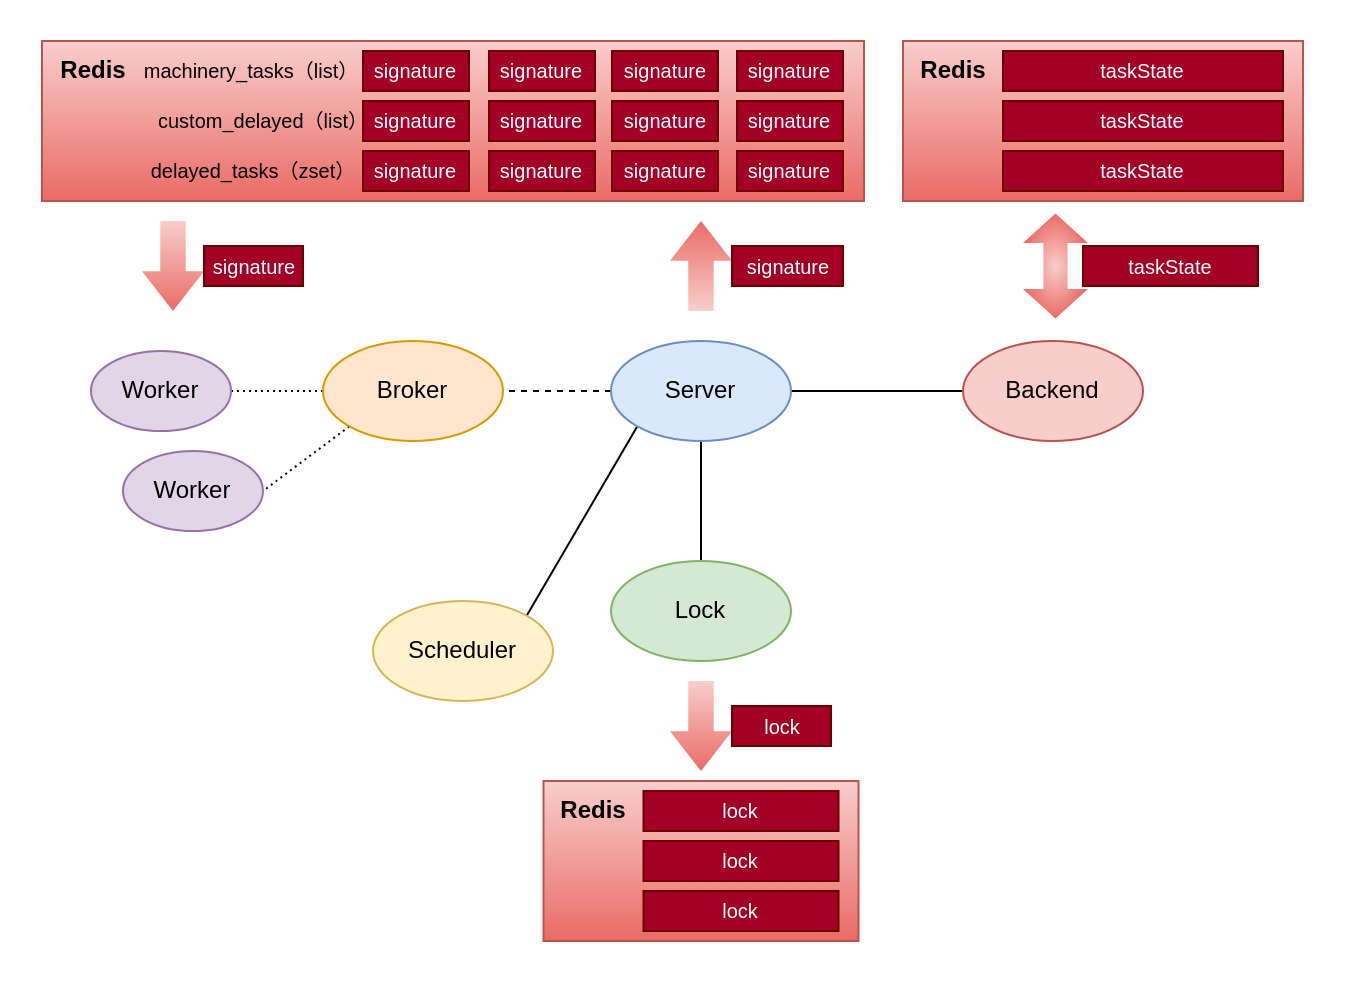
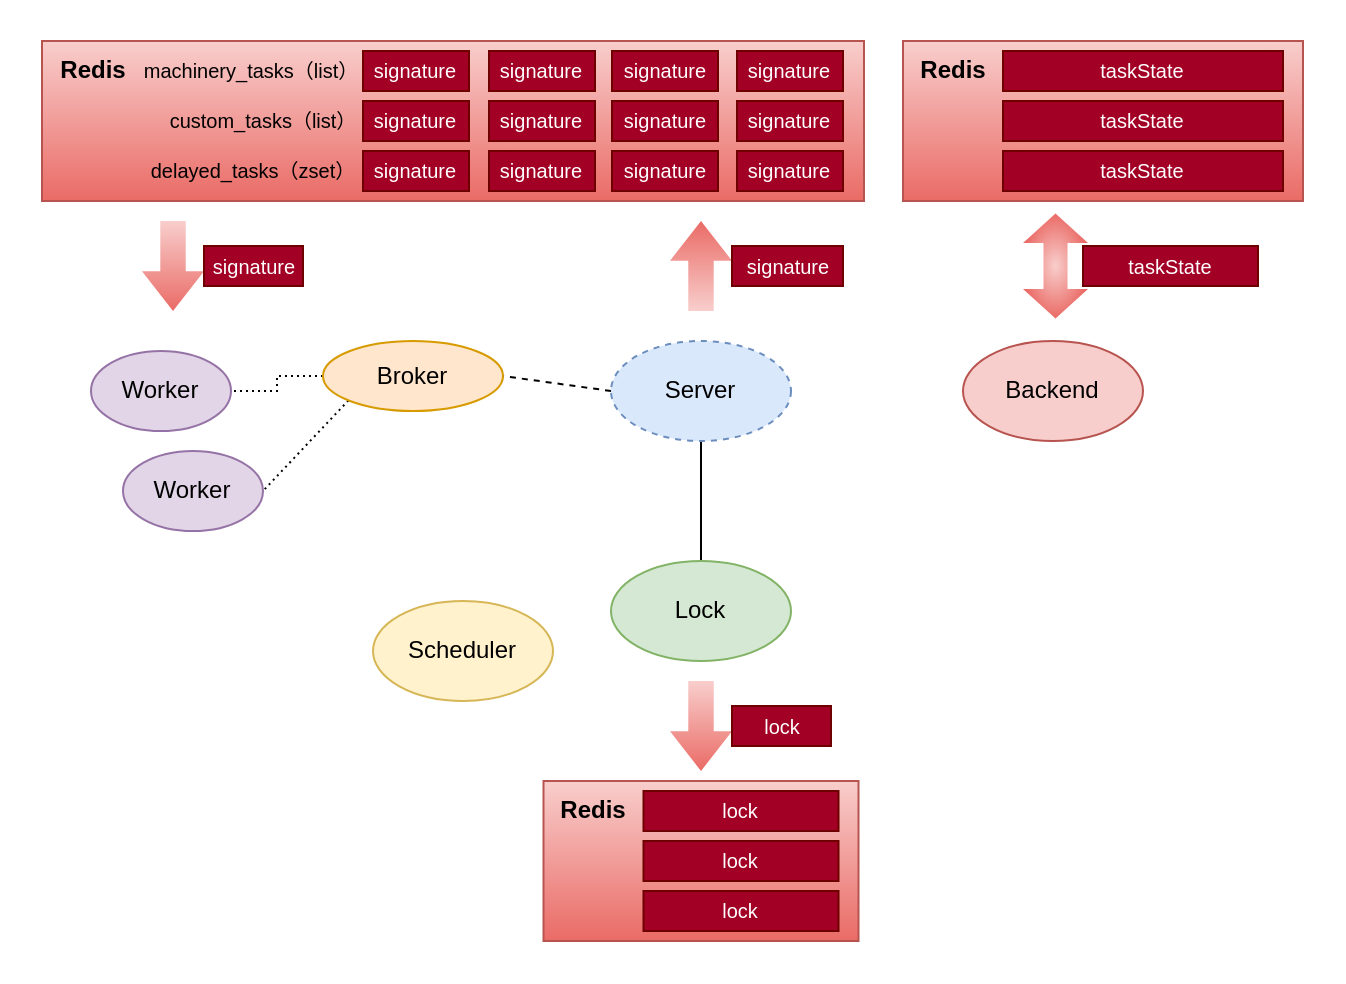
(264, 121) -> (264, 121)
(413, 391) -> (413, 376)
(701, 391) -> (701, 391)
(877, 391) -> none
(582, 521) -> none
